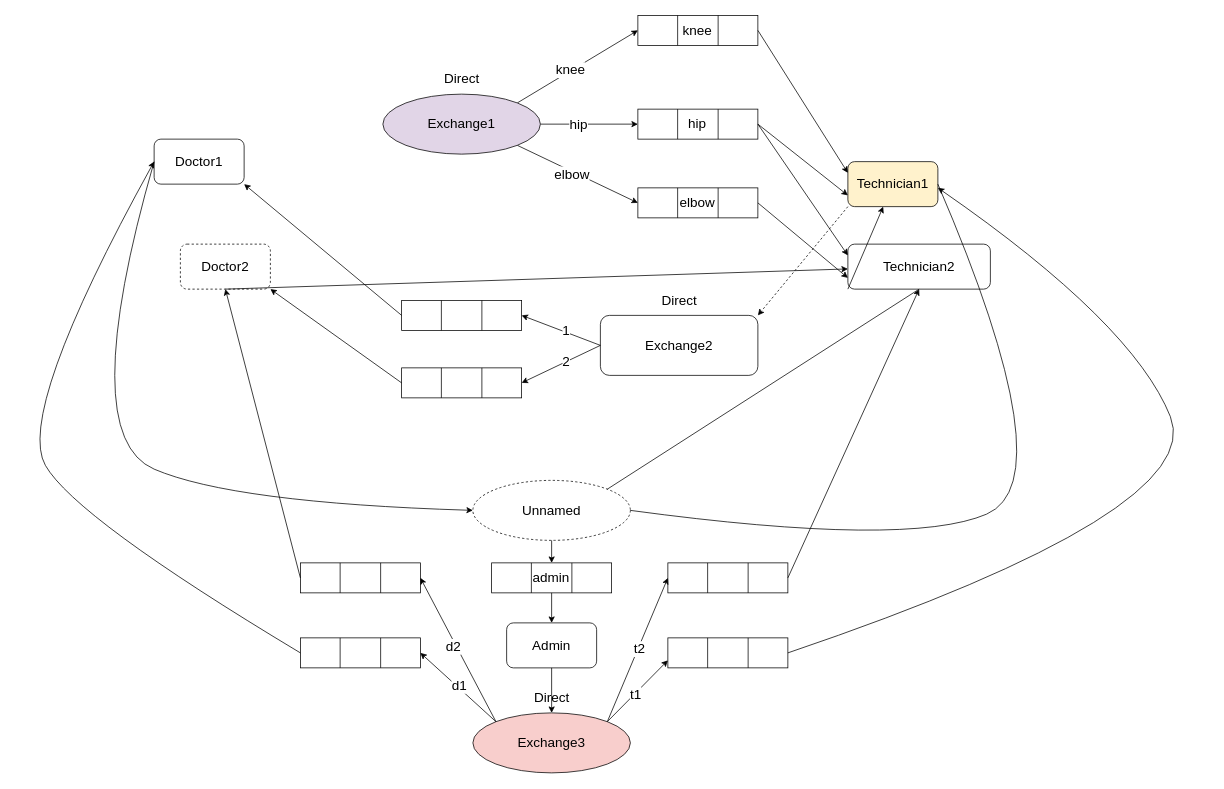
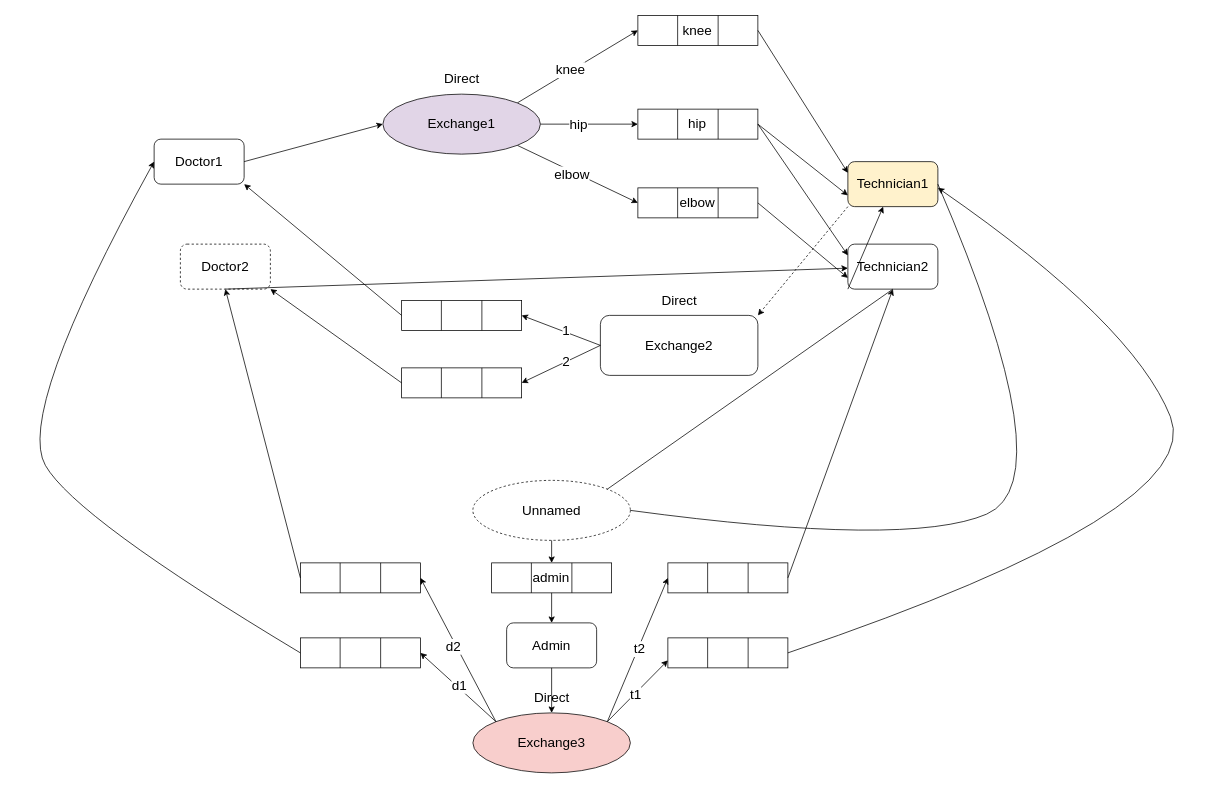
none -> (311, 143)
(919, 267) -> (893, 267)
(255, 494) -> none
